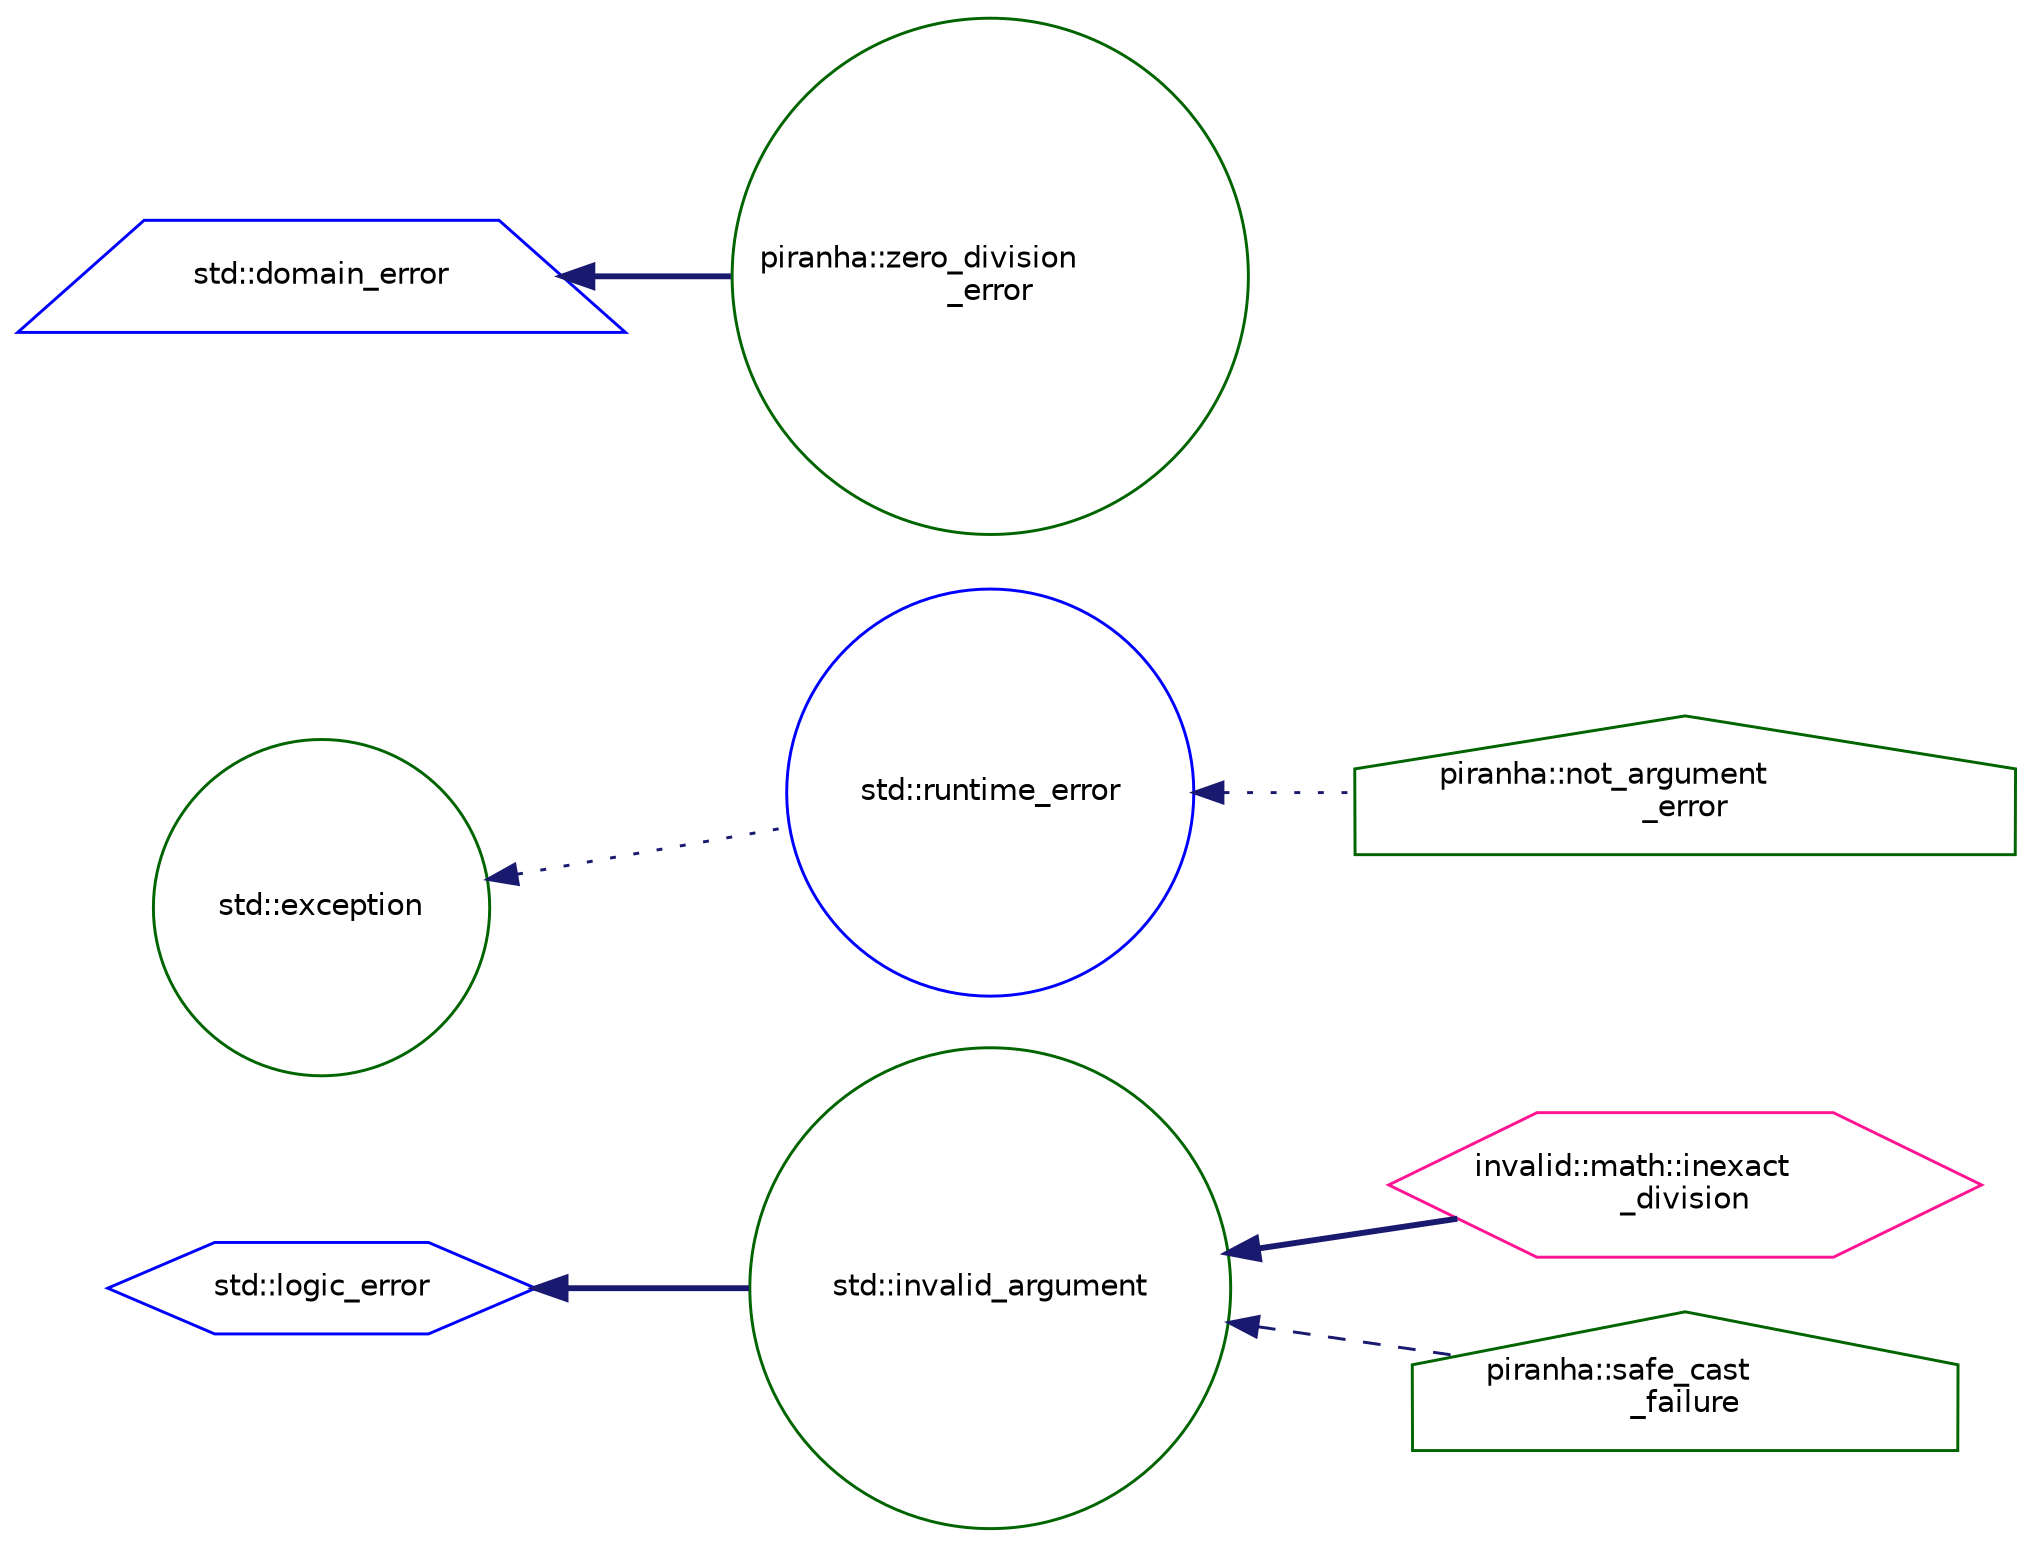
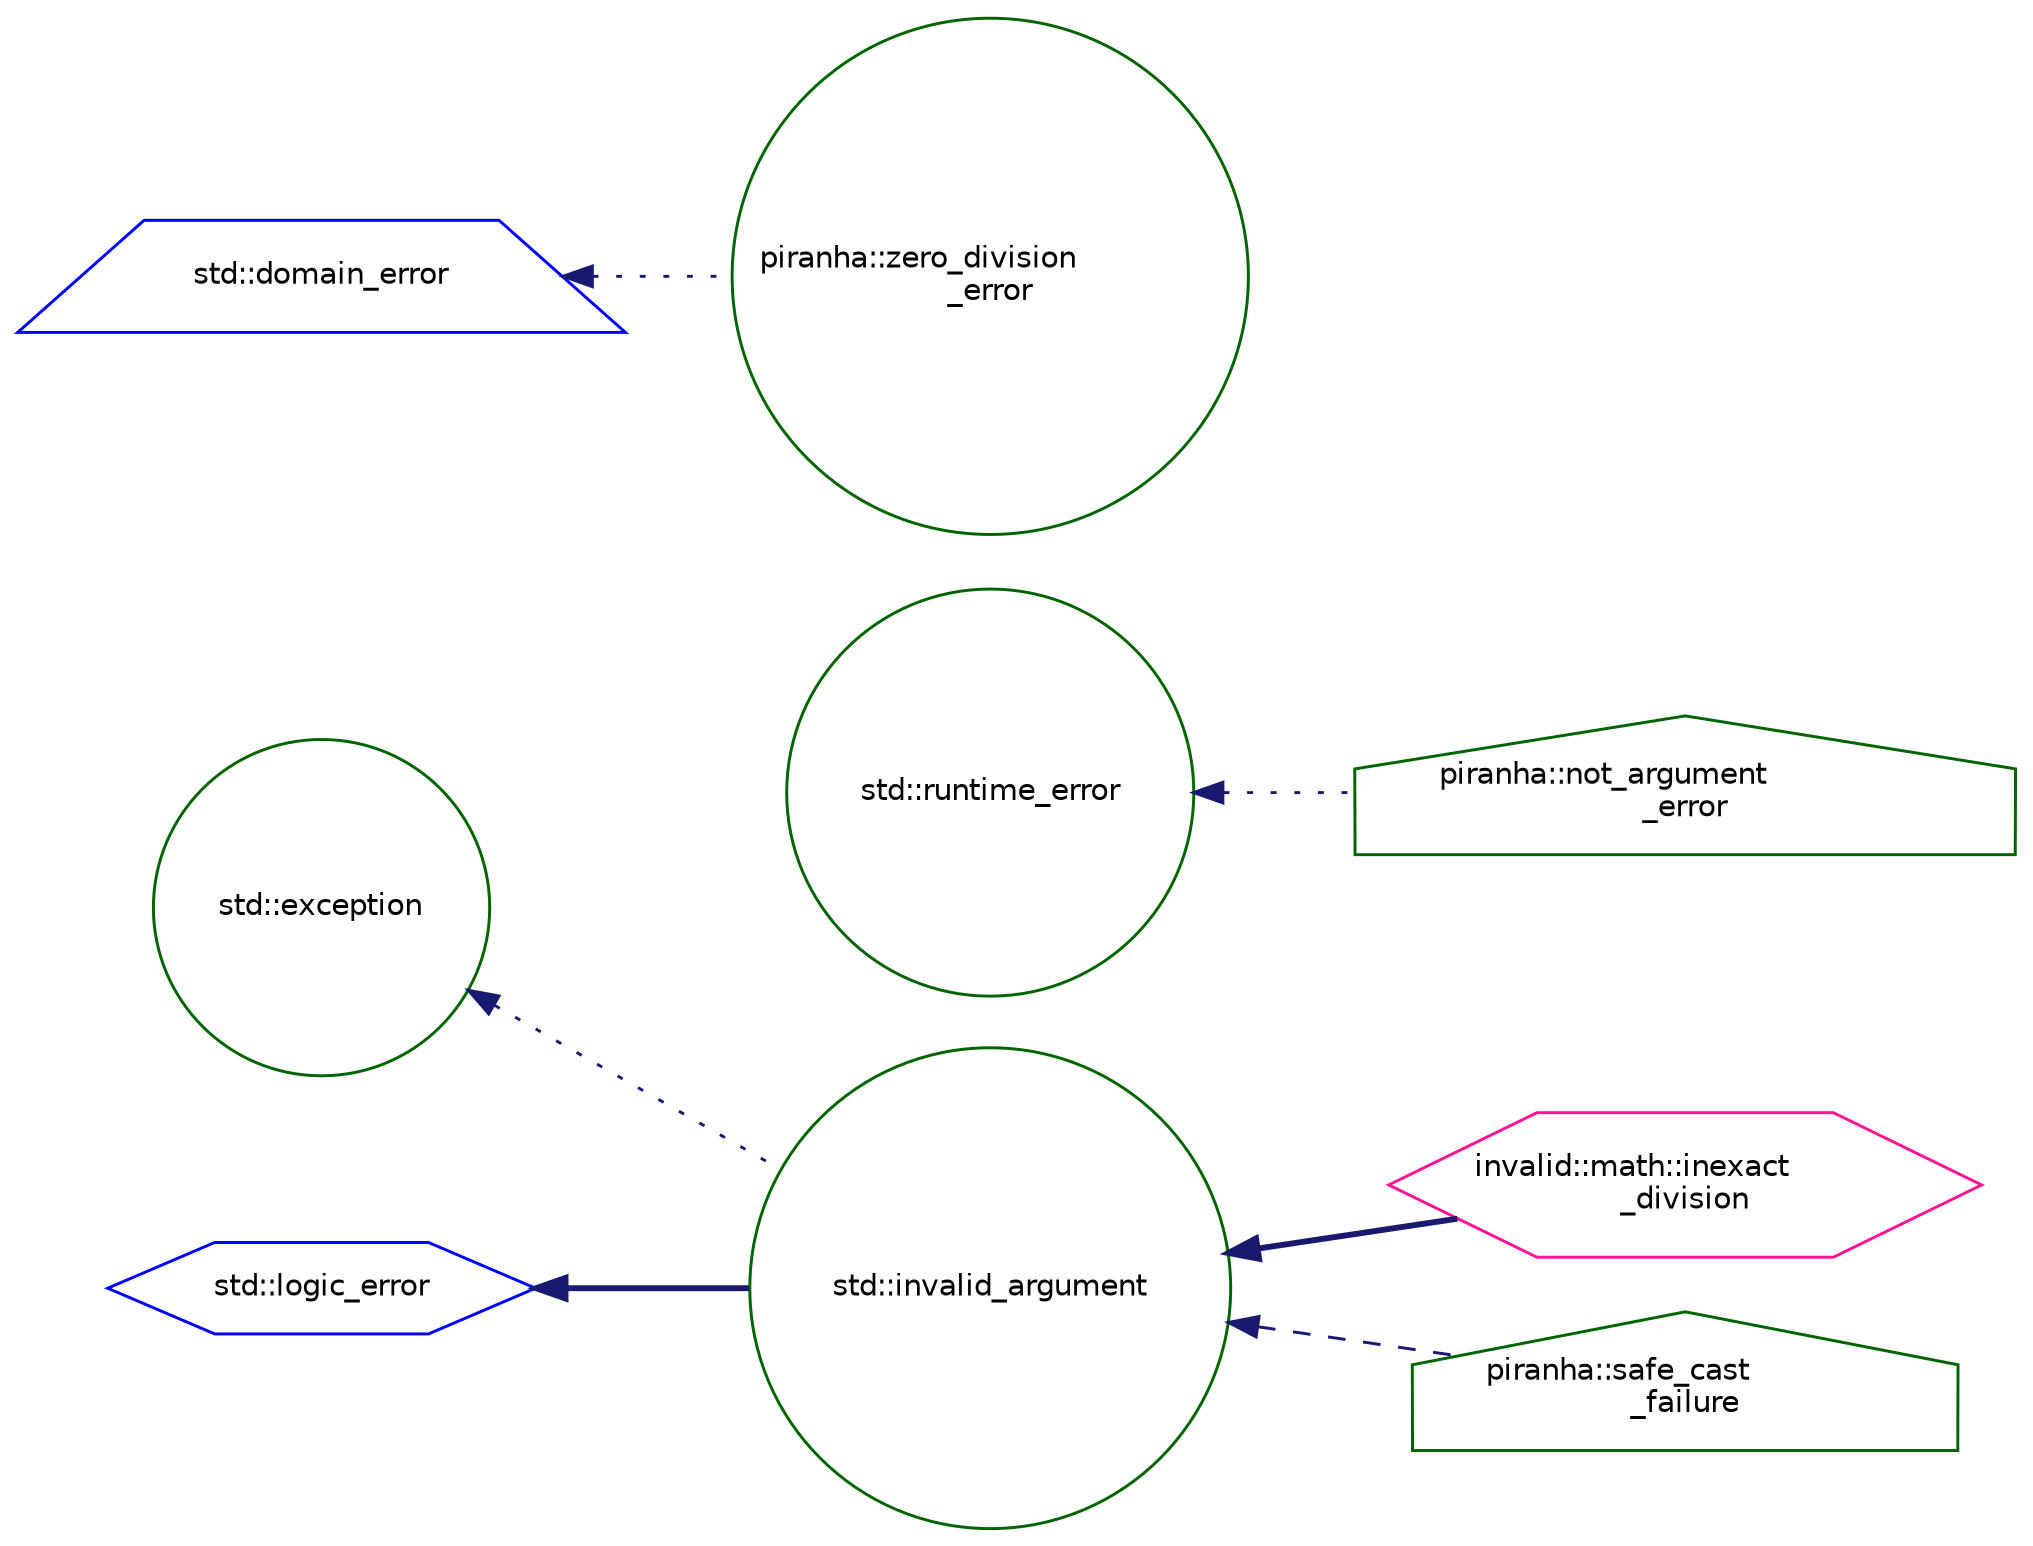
(662, 276) -> (662, 276)
(990, 793) -> (990, 793)
(653, 851) -> (638, 1088)
